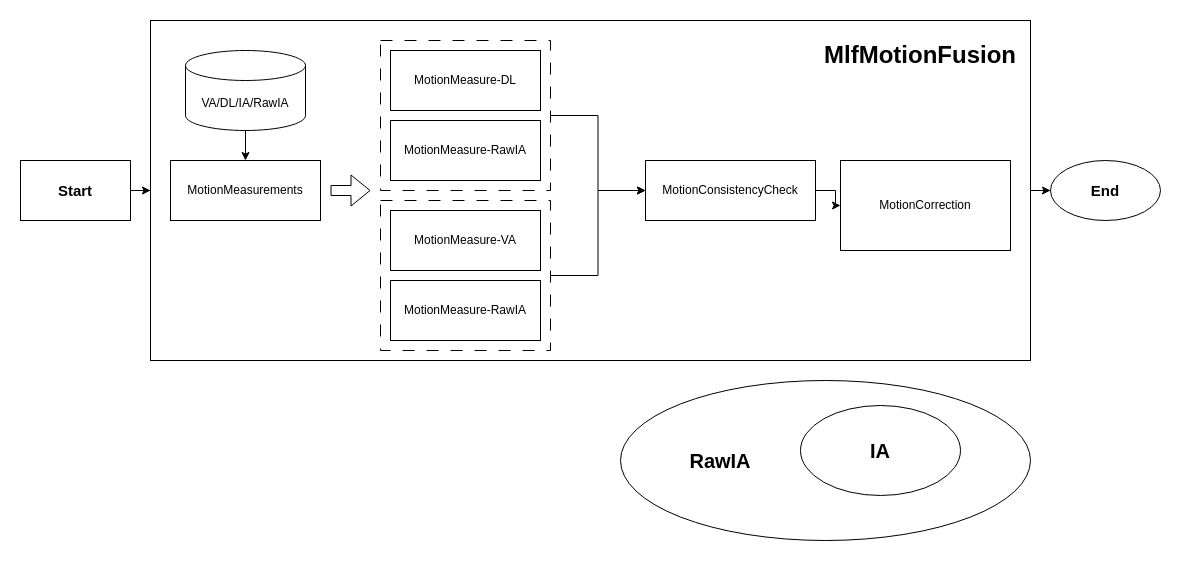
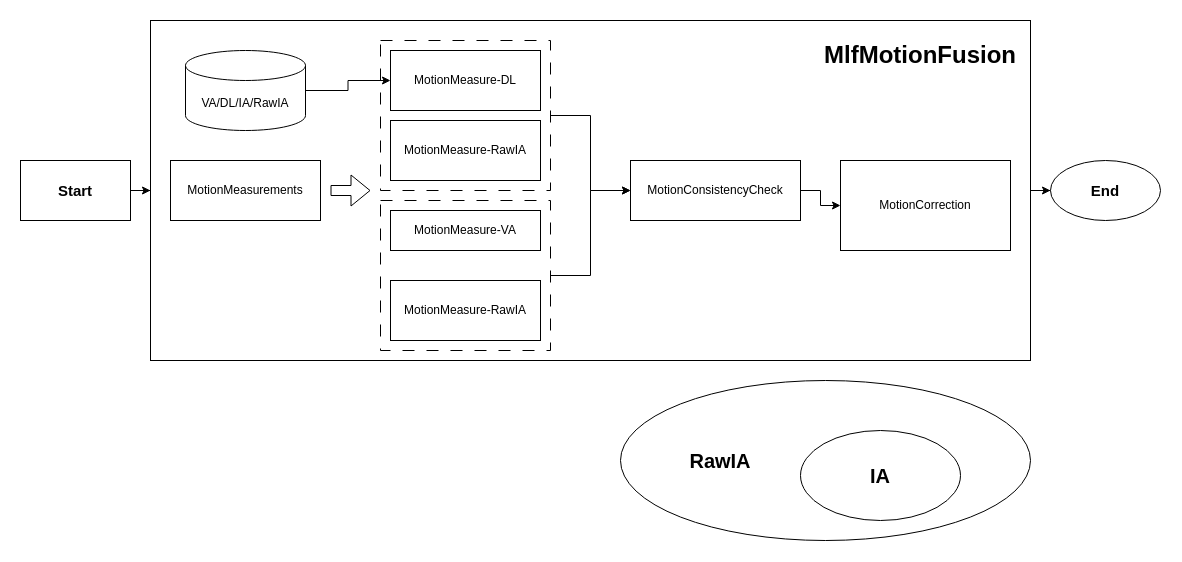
(246, 150) -> (348, 89)
(731, 191) -> (716, 191)
(466, 241) -> (466, 231)
(881, 451) -> (881, 476)
